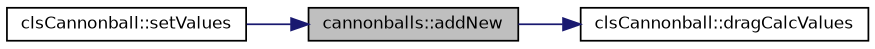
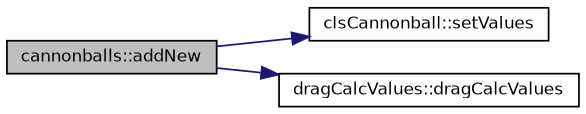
(269, 24) -> (254, 42)
(725, 24) -> (429, 90)
